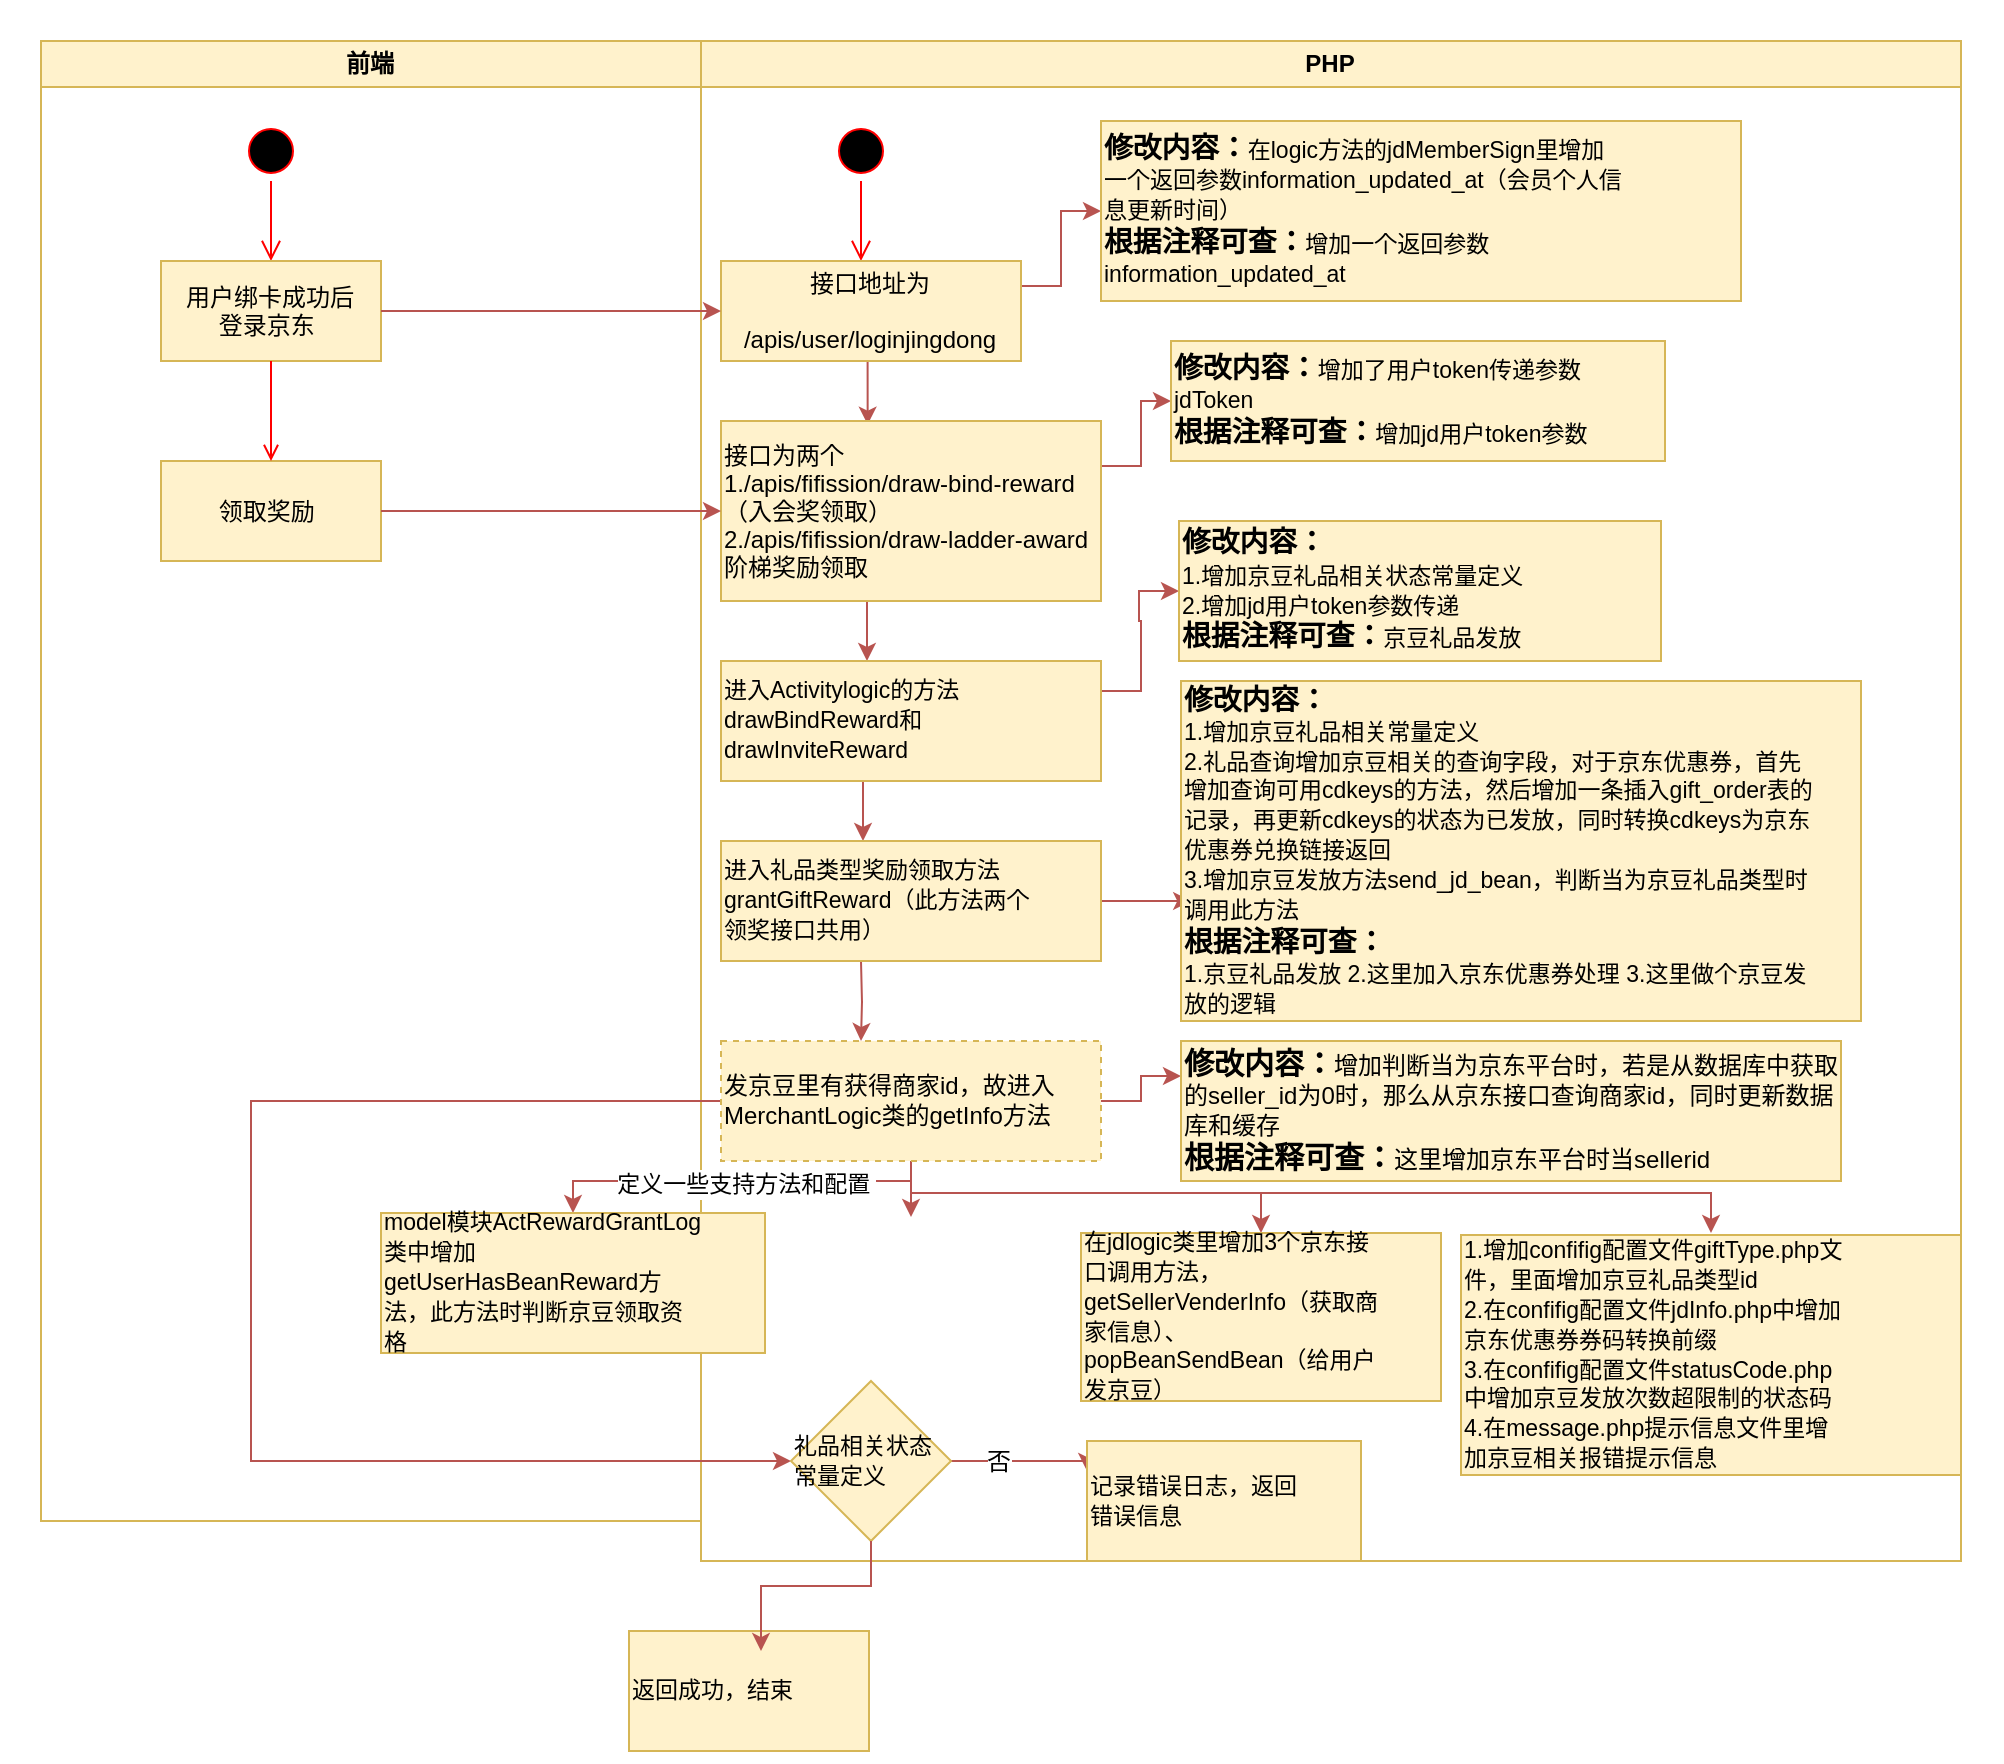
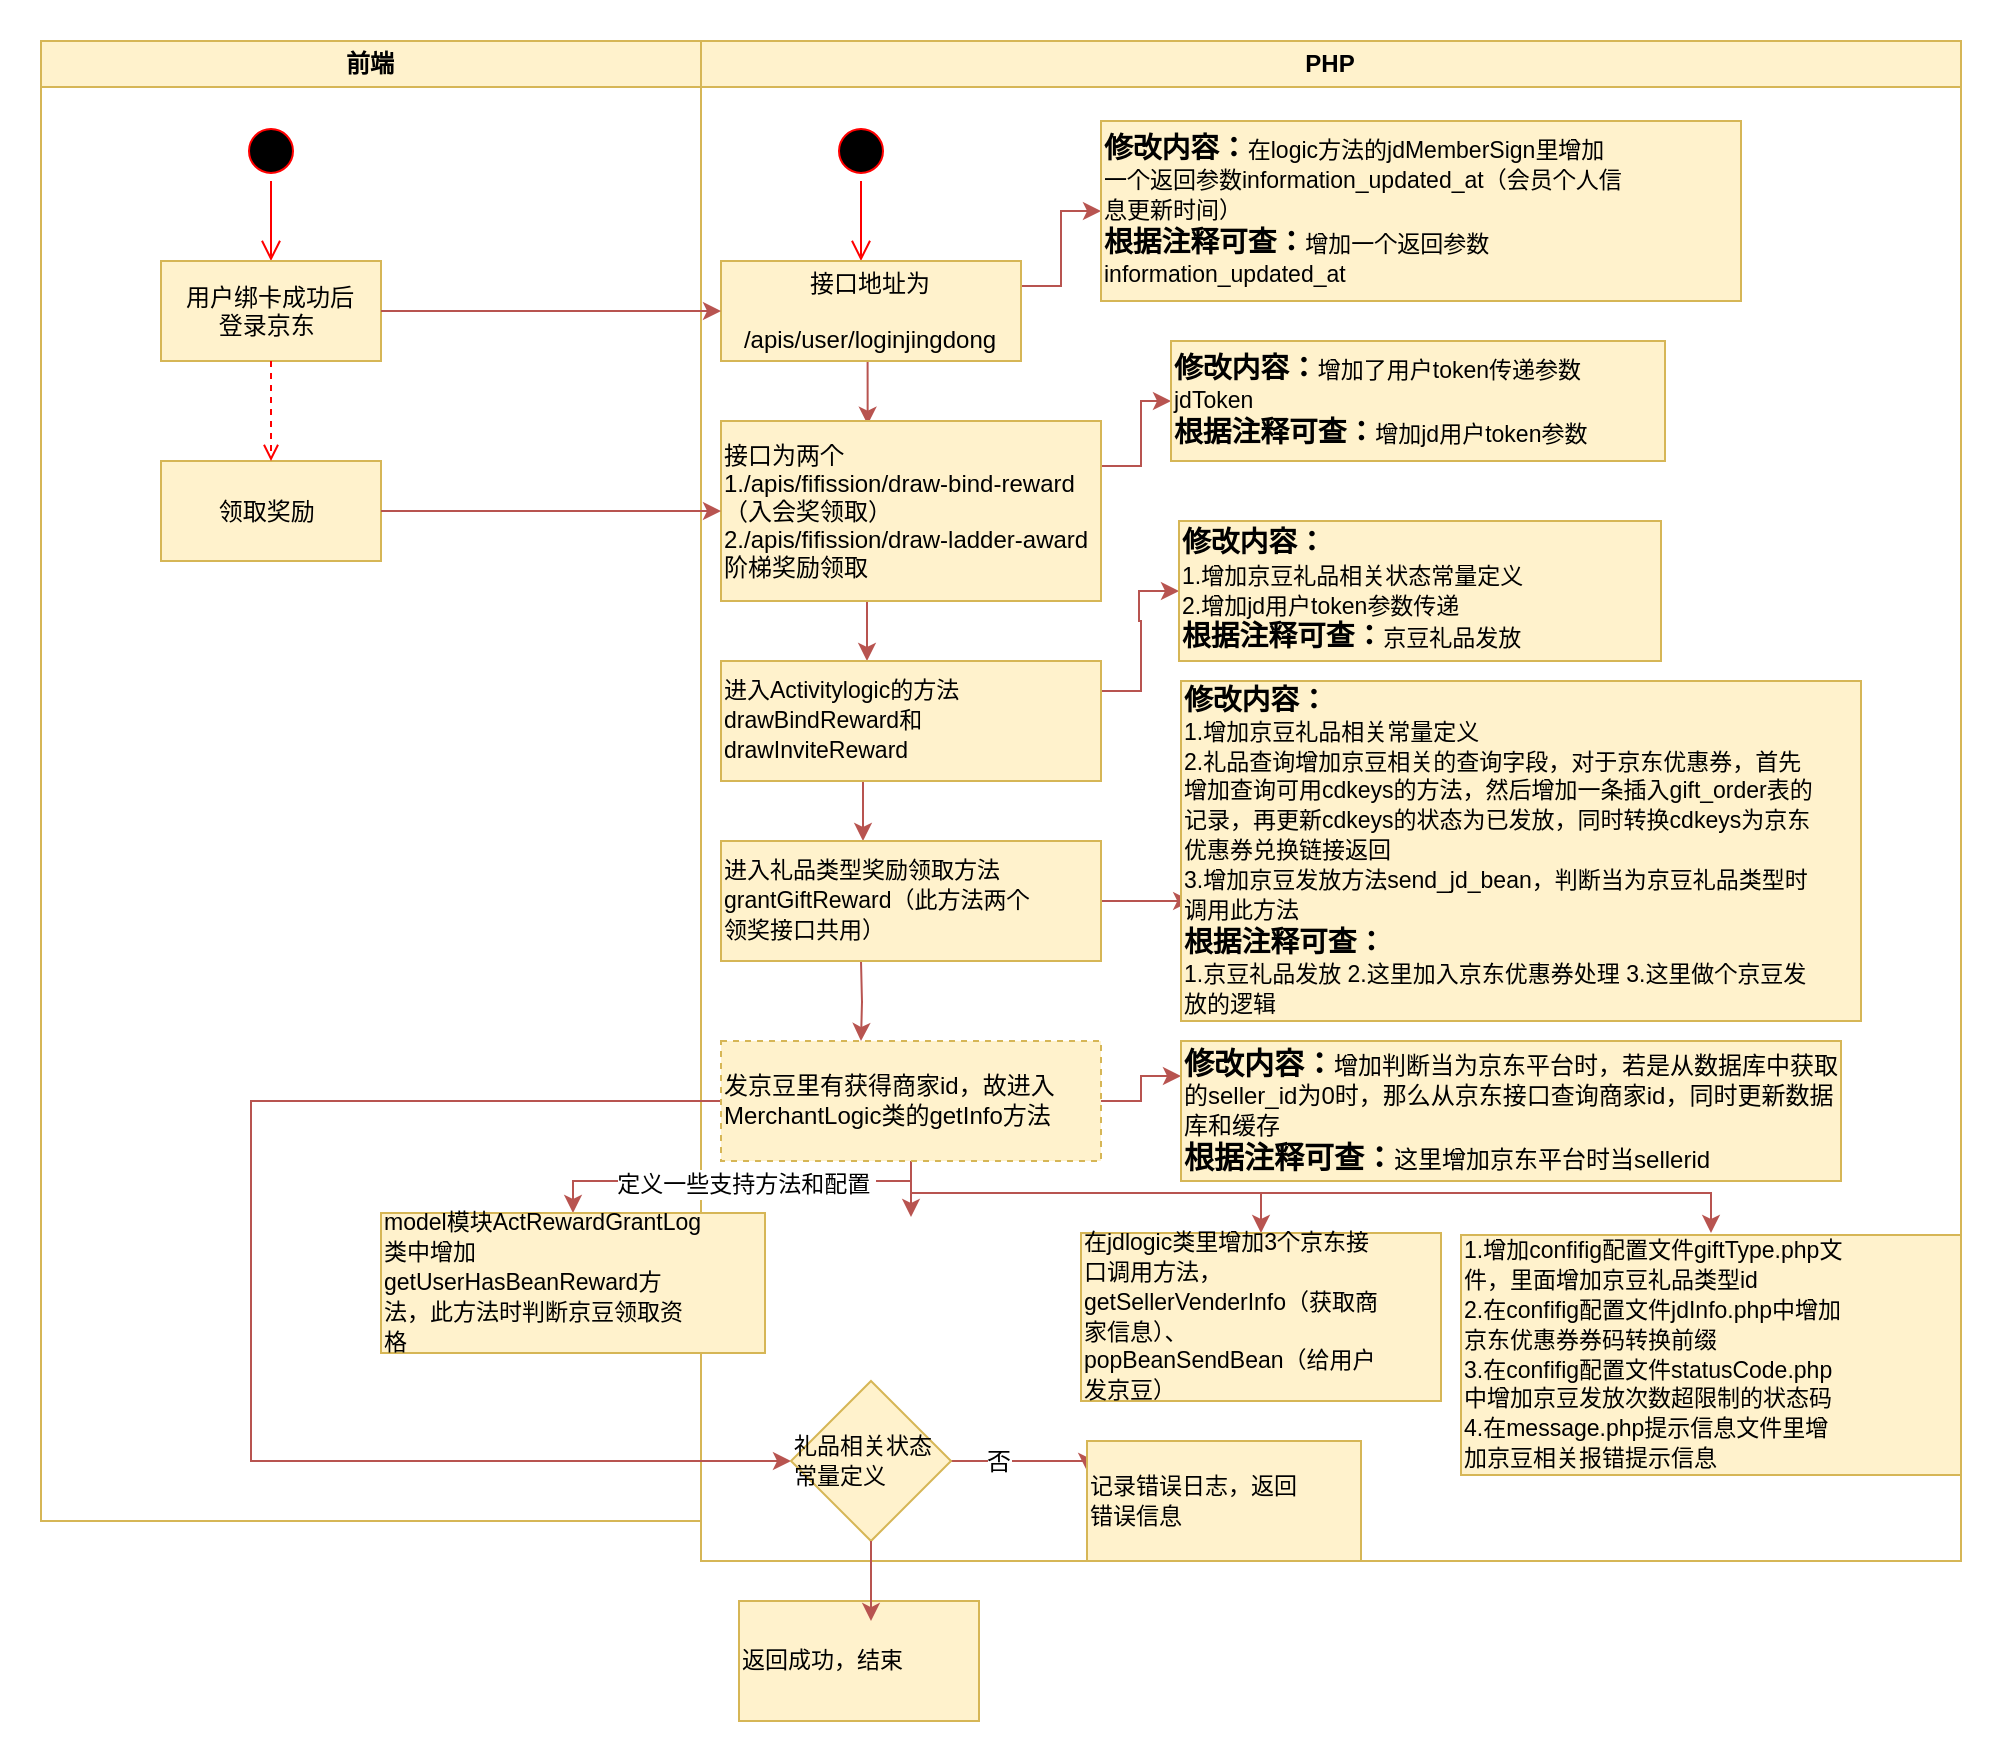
(271, 410) -> (271, 410)
(749, 1691) -> (859, 1661)
